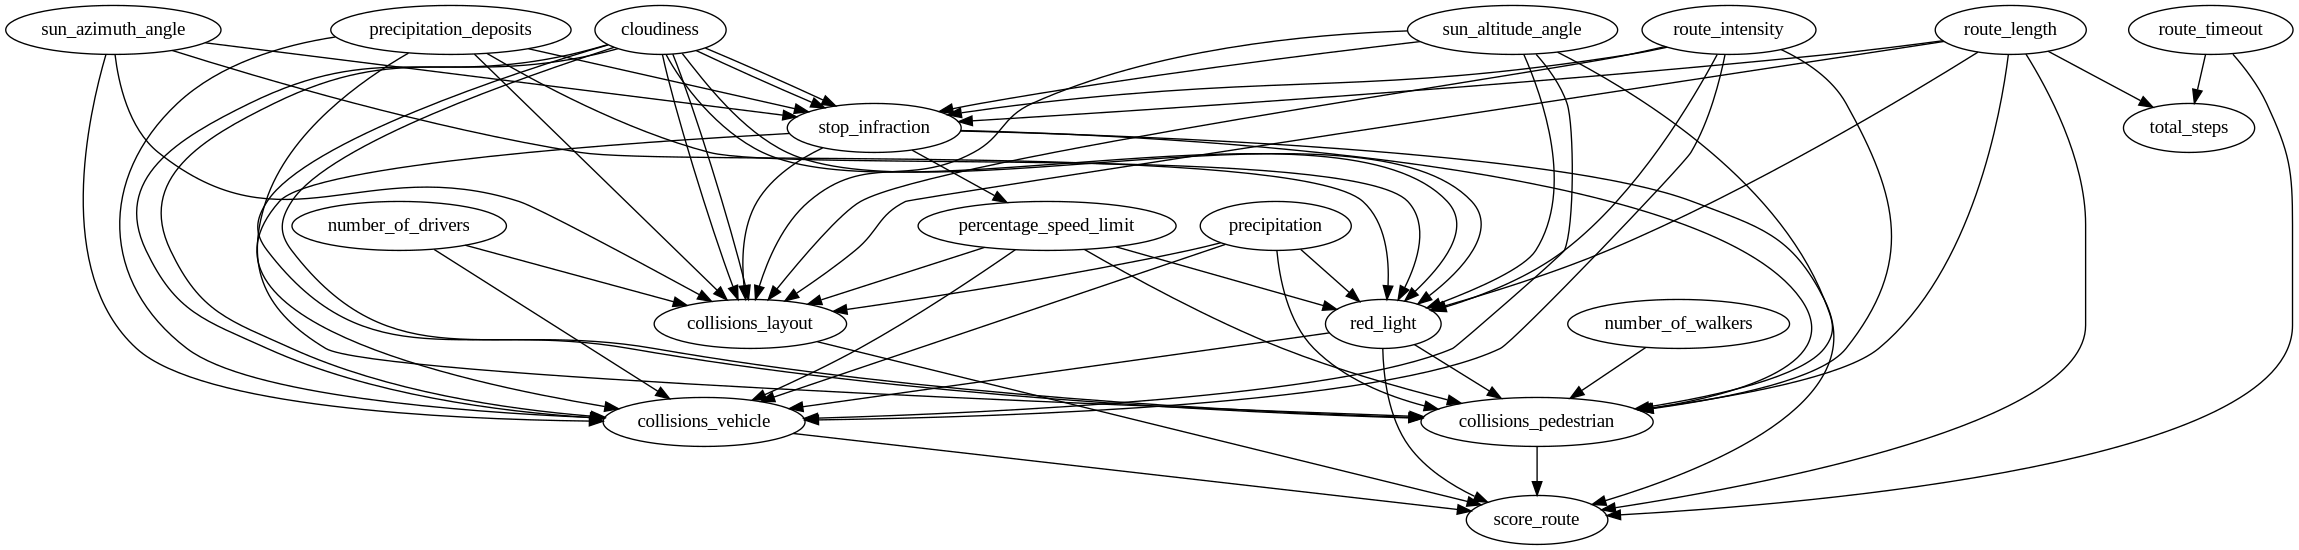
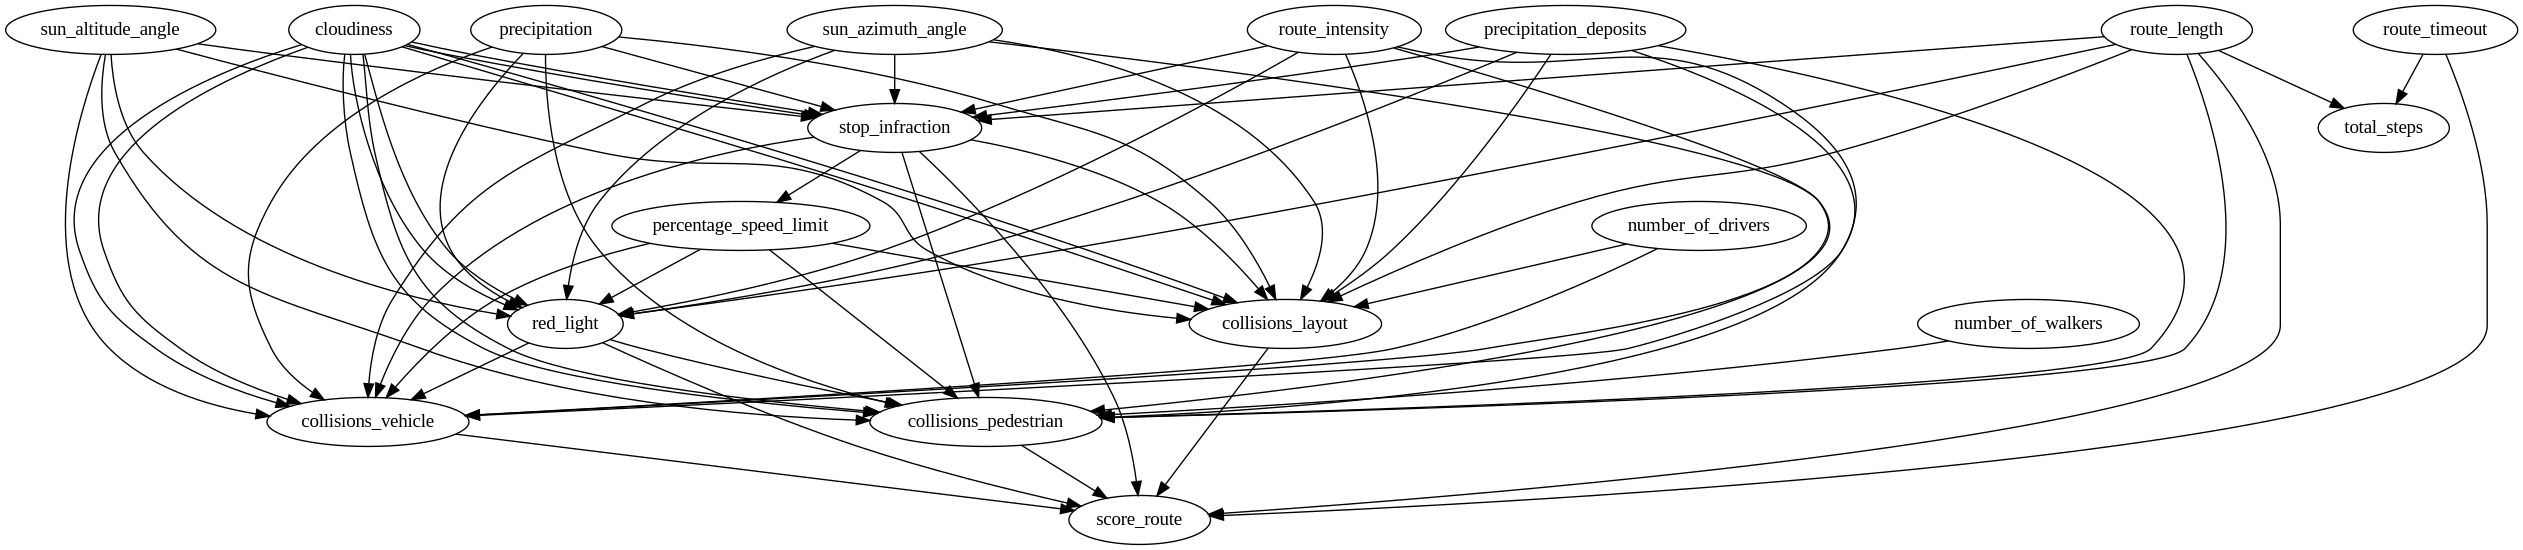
none -> (695, 72)
none -> (1678, 149)
